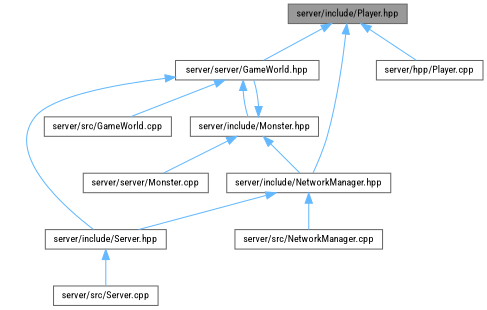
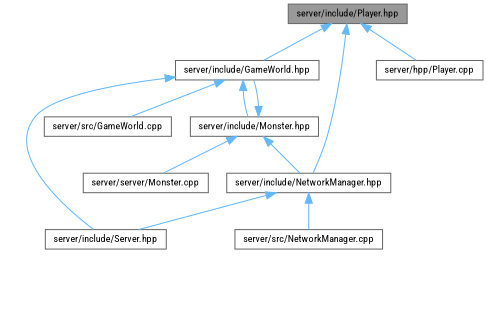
(247, 70) -> (247, 70)
(106, 296) -> none
